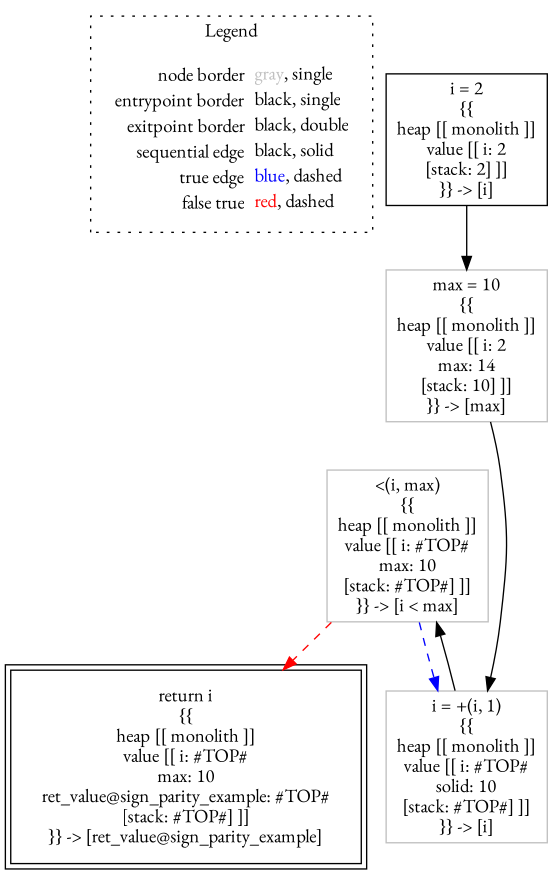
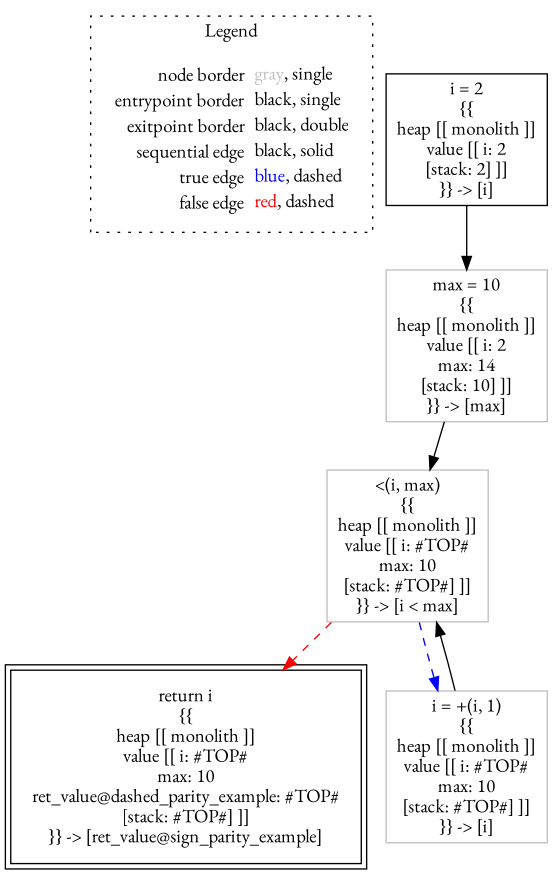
(216, 203) -> (214, 203)
(506, 550) -> (439, 439)
(467, 786) -> (467, 786)
(186, 796) -> (186, 796)
